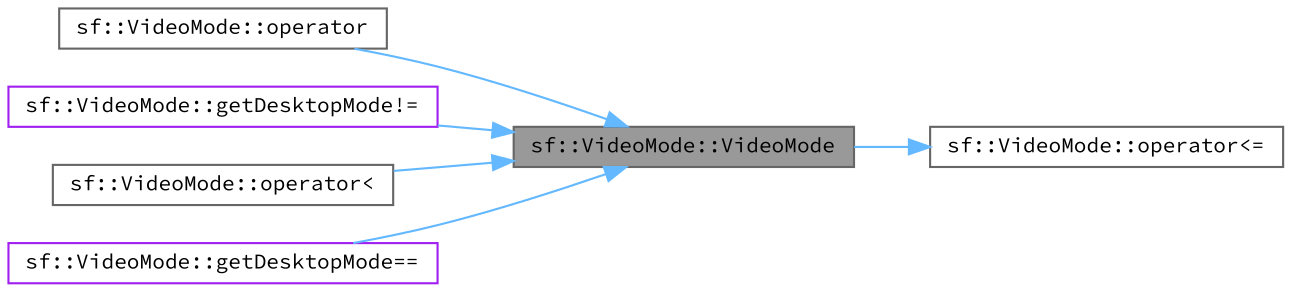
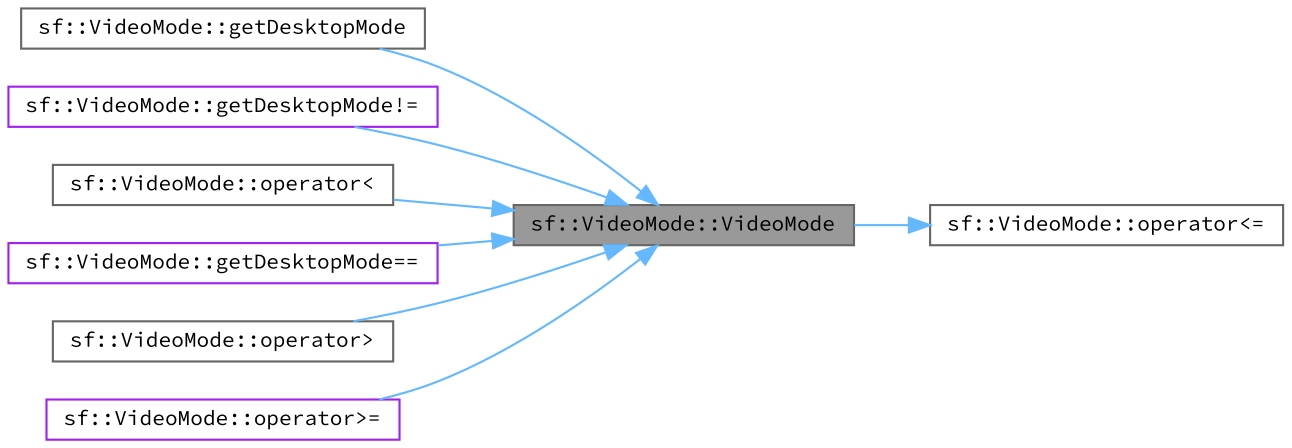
(223, 29) -> (223, 29)
none -> (223, 341)
none -> (223, 420)
